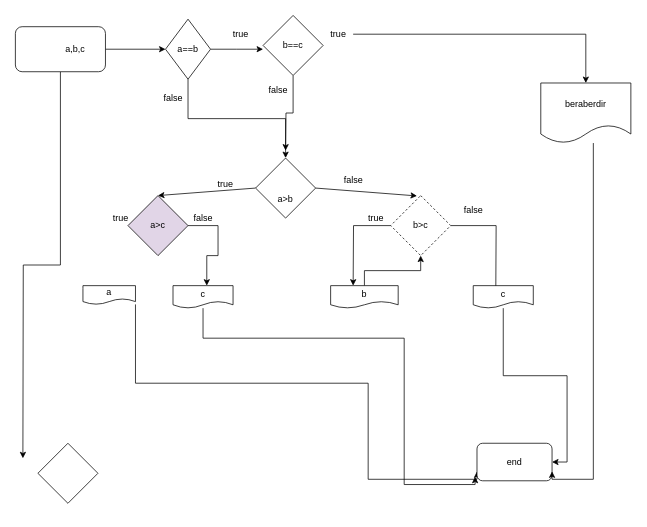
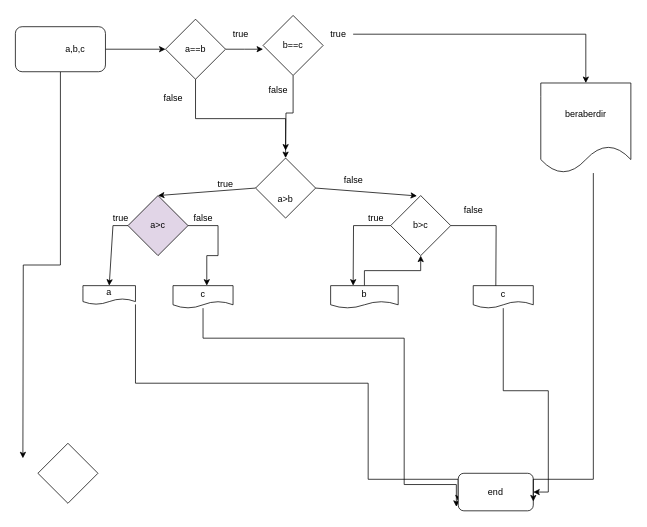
(188, 49) -> (195, 49)
(585, 113) -> (585, 128)
(420, 225) -> (420, 225)
none -> (112, 245)
(514, 462) -> (495, 492)
